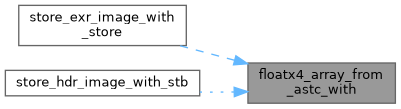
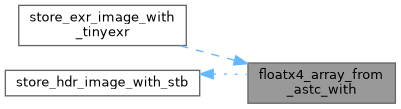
(103, 25) -> (103, 25)
(217, 92) -> (231, 74)
